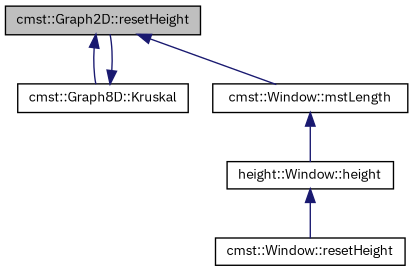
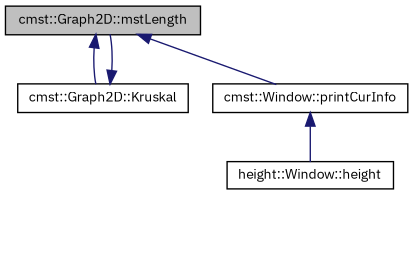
(103, 20) -> (103, 20)
(103, 98) -> (103, 98)
(310, 98) -> (310, 98)
(310, 252) -> none
